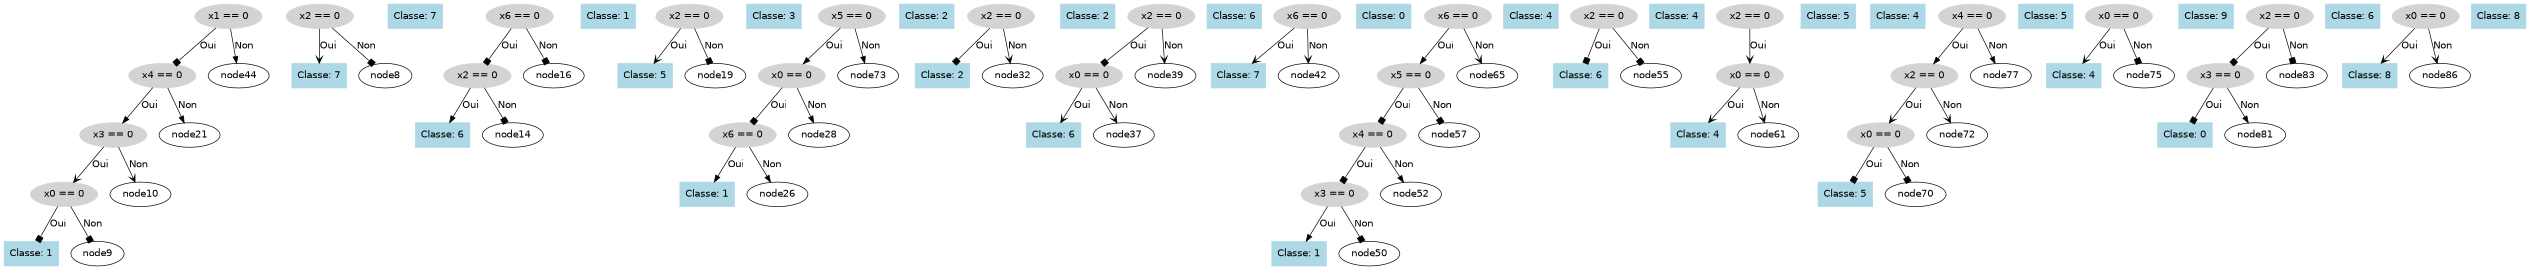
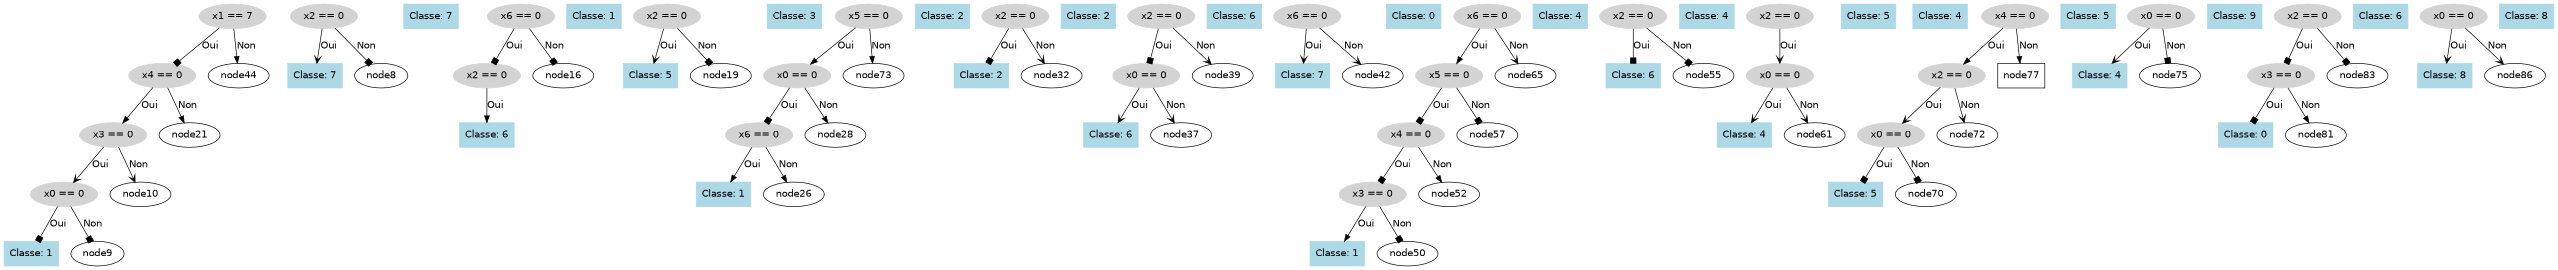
(228, 16) -> (233, 16)
(2001, 76) -> (2021, 76)
(513, 135) -> none
